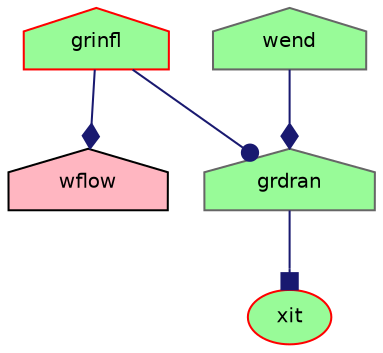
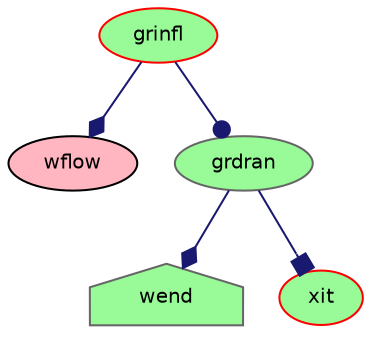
(96, 42) -> (158, 35)
(290, 96) -> (212, 219)
(88, 183) -> (73, 163)
(290, 183) -> (244, 163)
